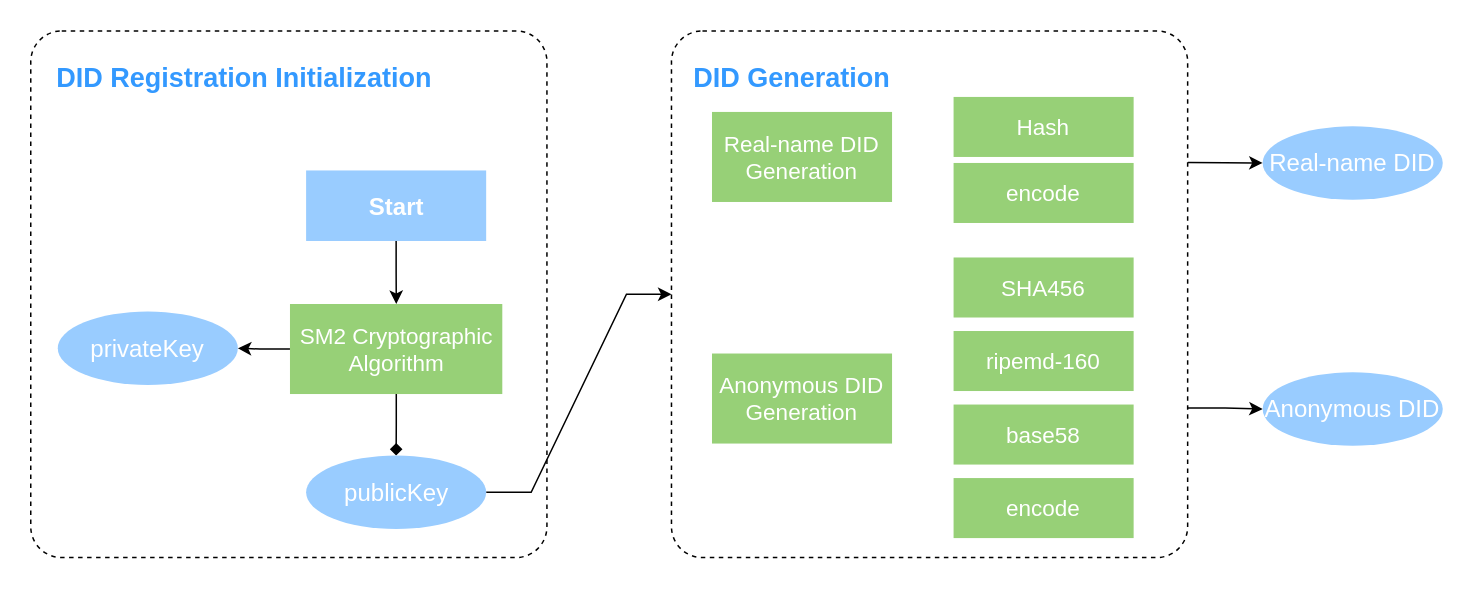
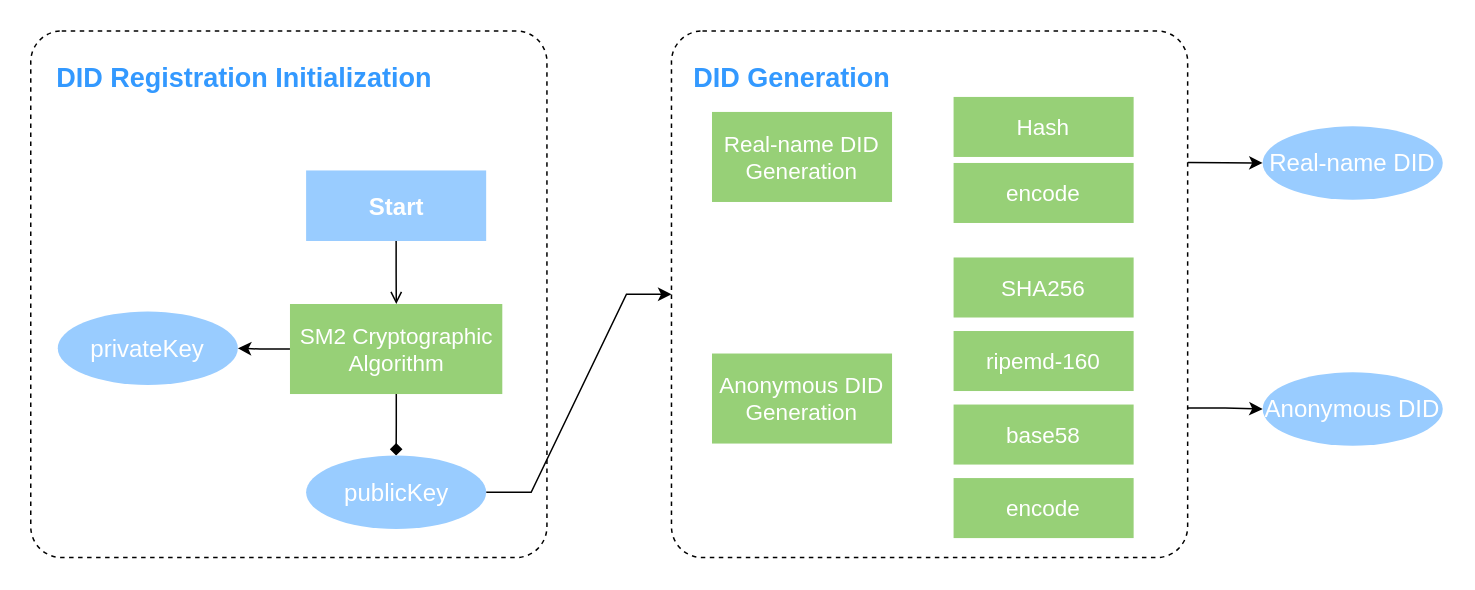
(1043, 287) -> (1043, 287)
(396, 292) -> (396, 294)
